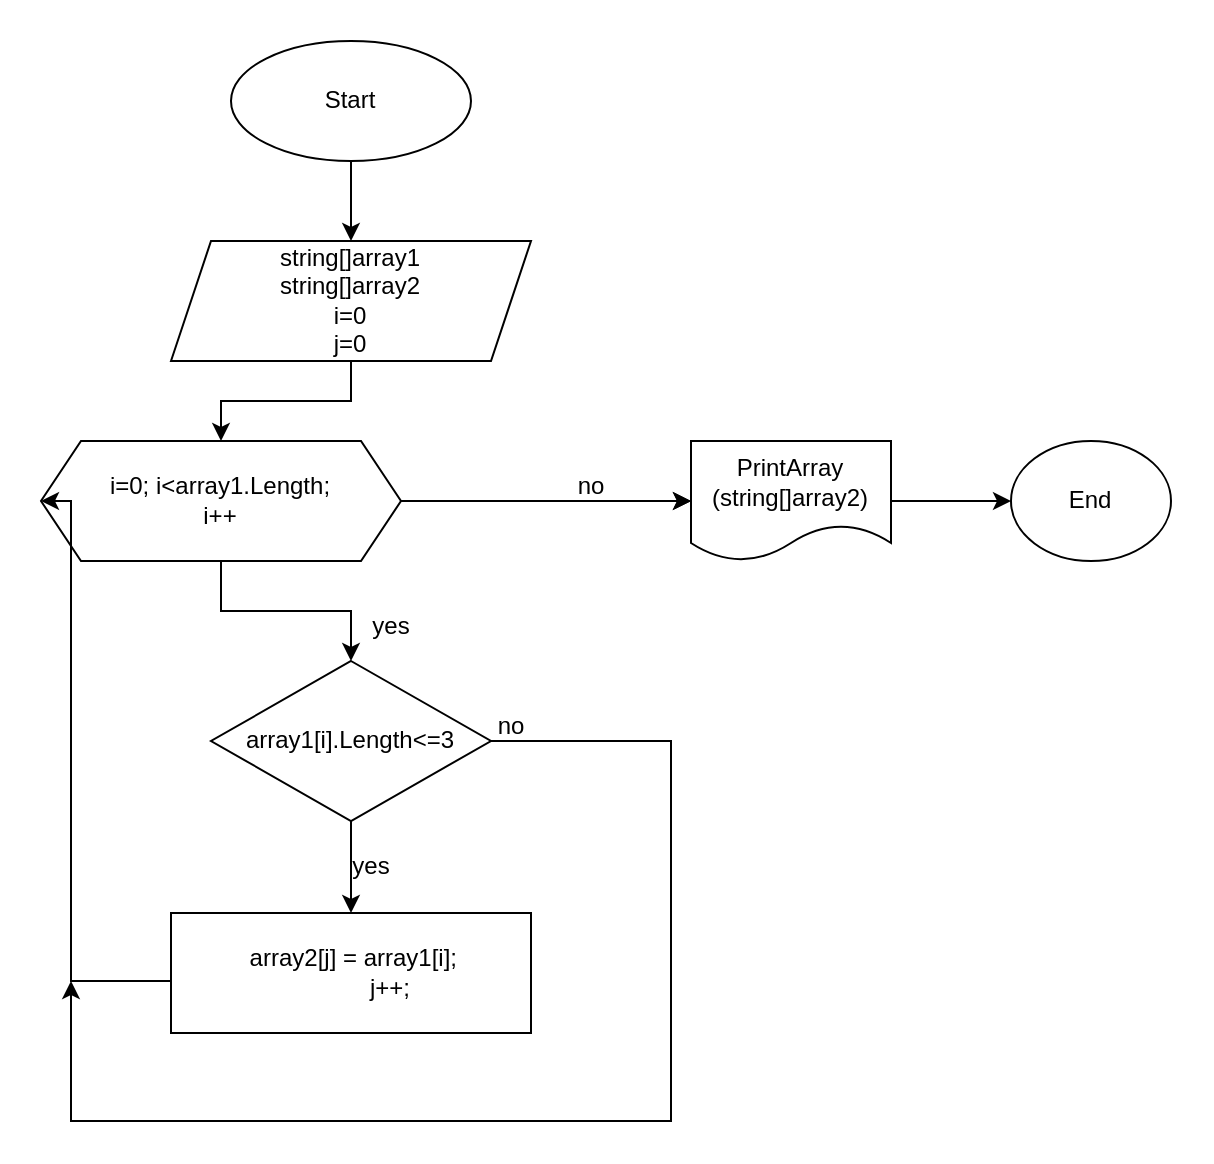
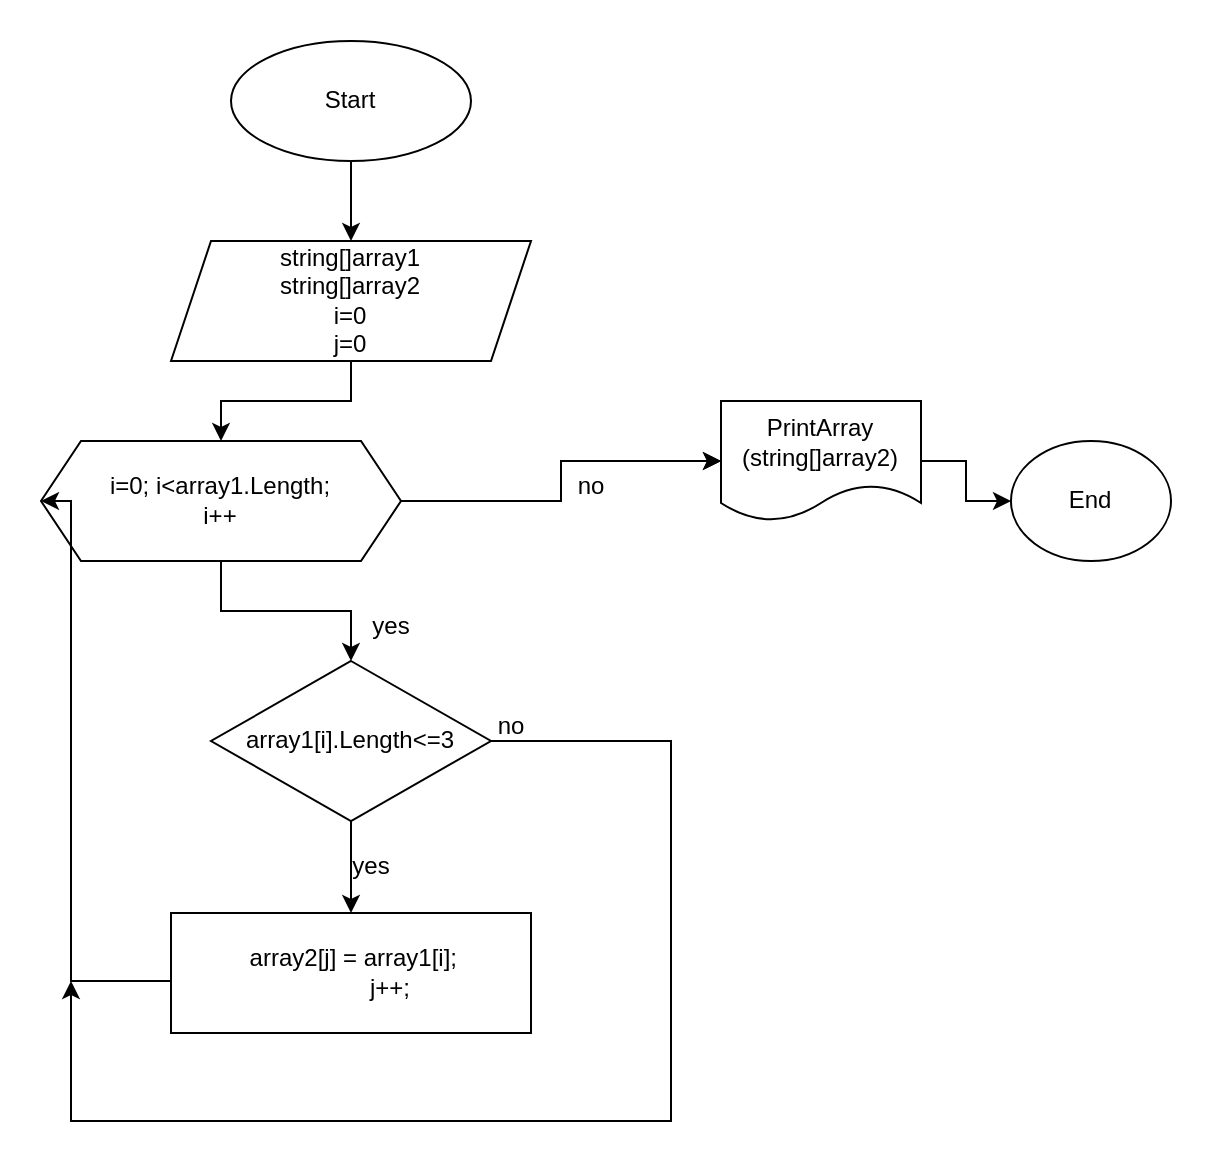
(791, 501) -> (821, 461)
